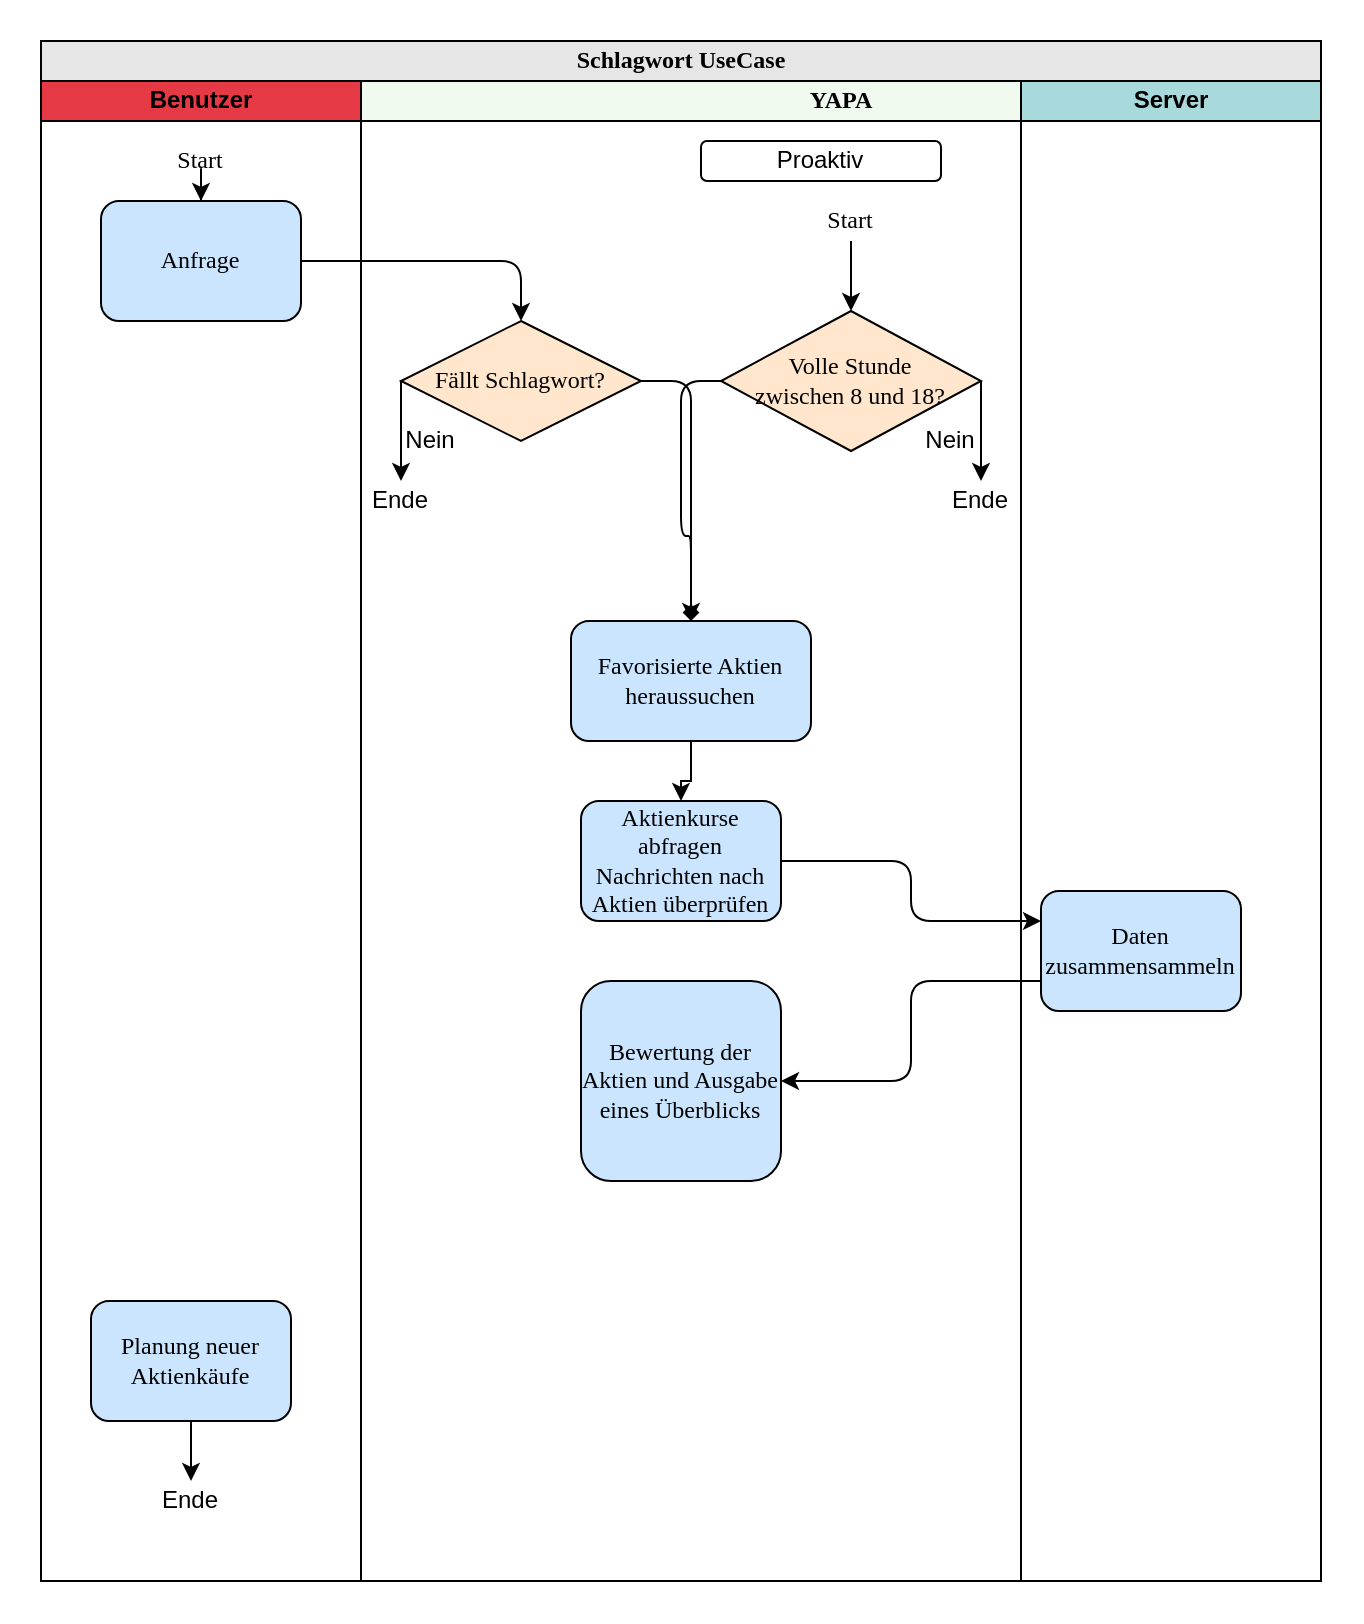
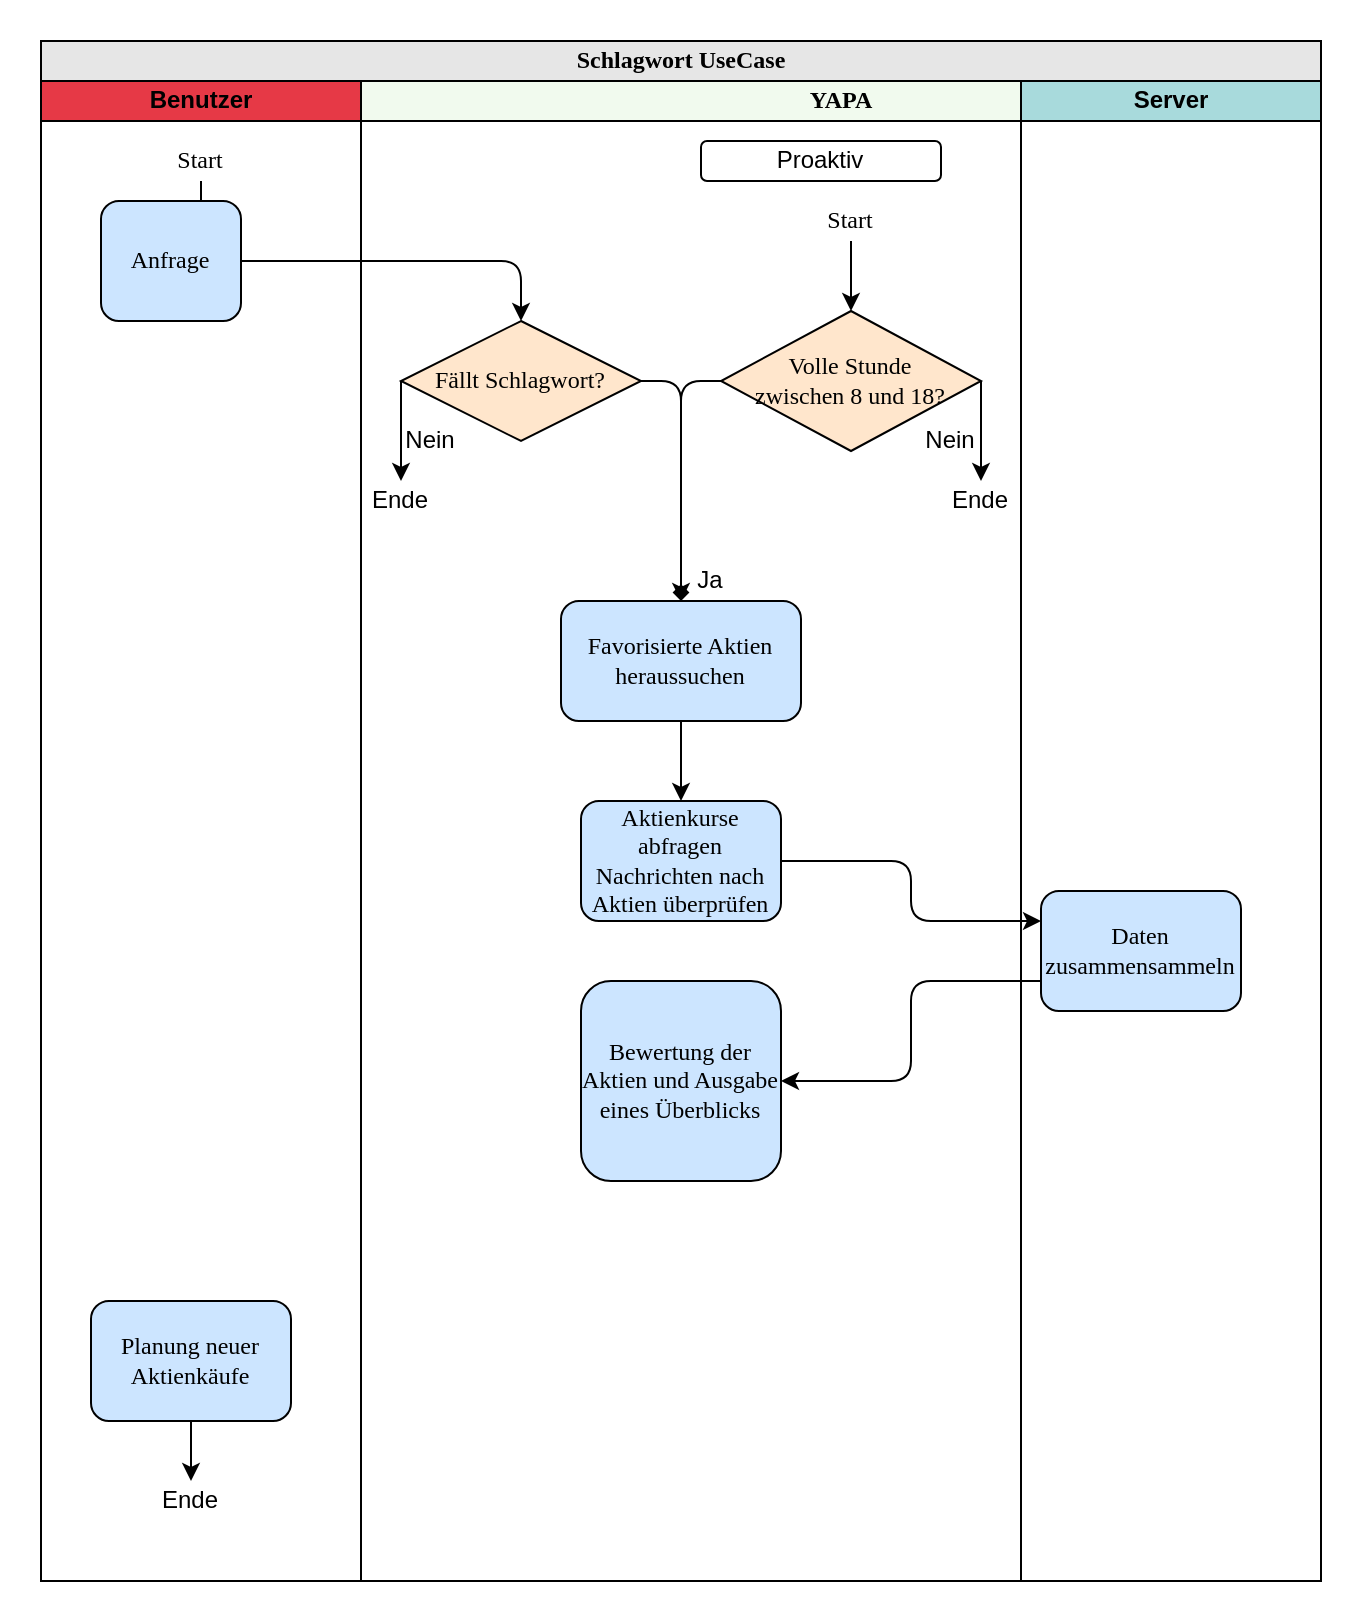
(201, 261) -> (171, 261)
none -> (711, 581)
(691, 681) -> (681, 661)
